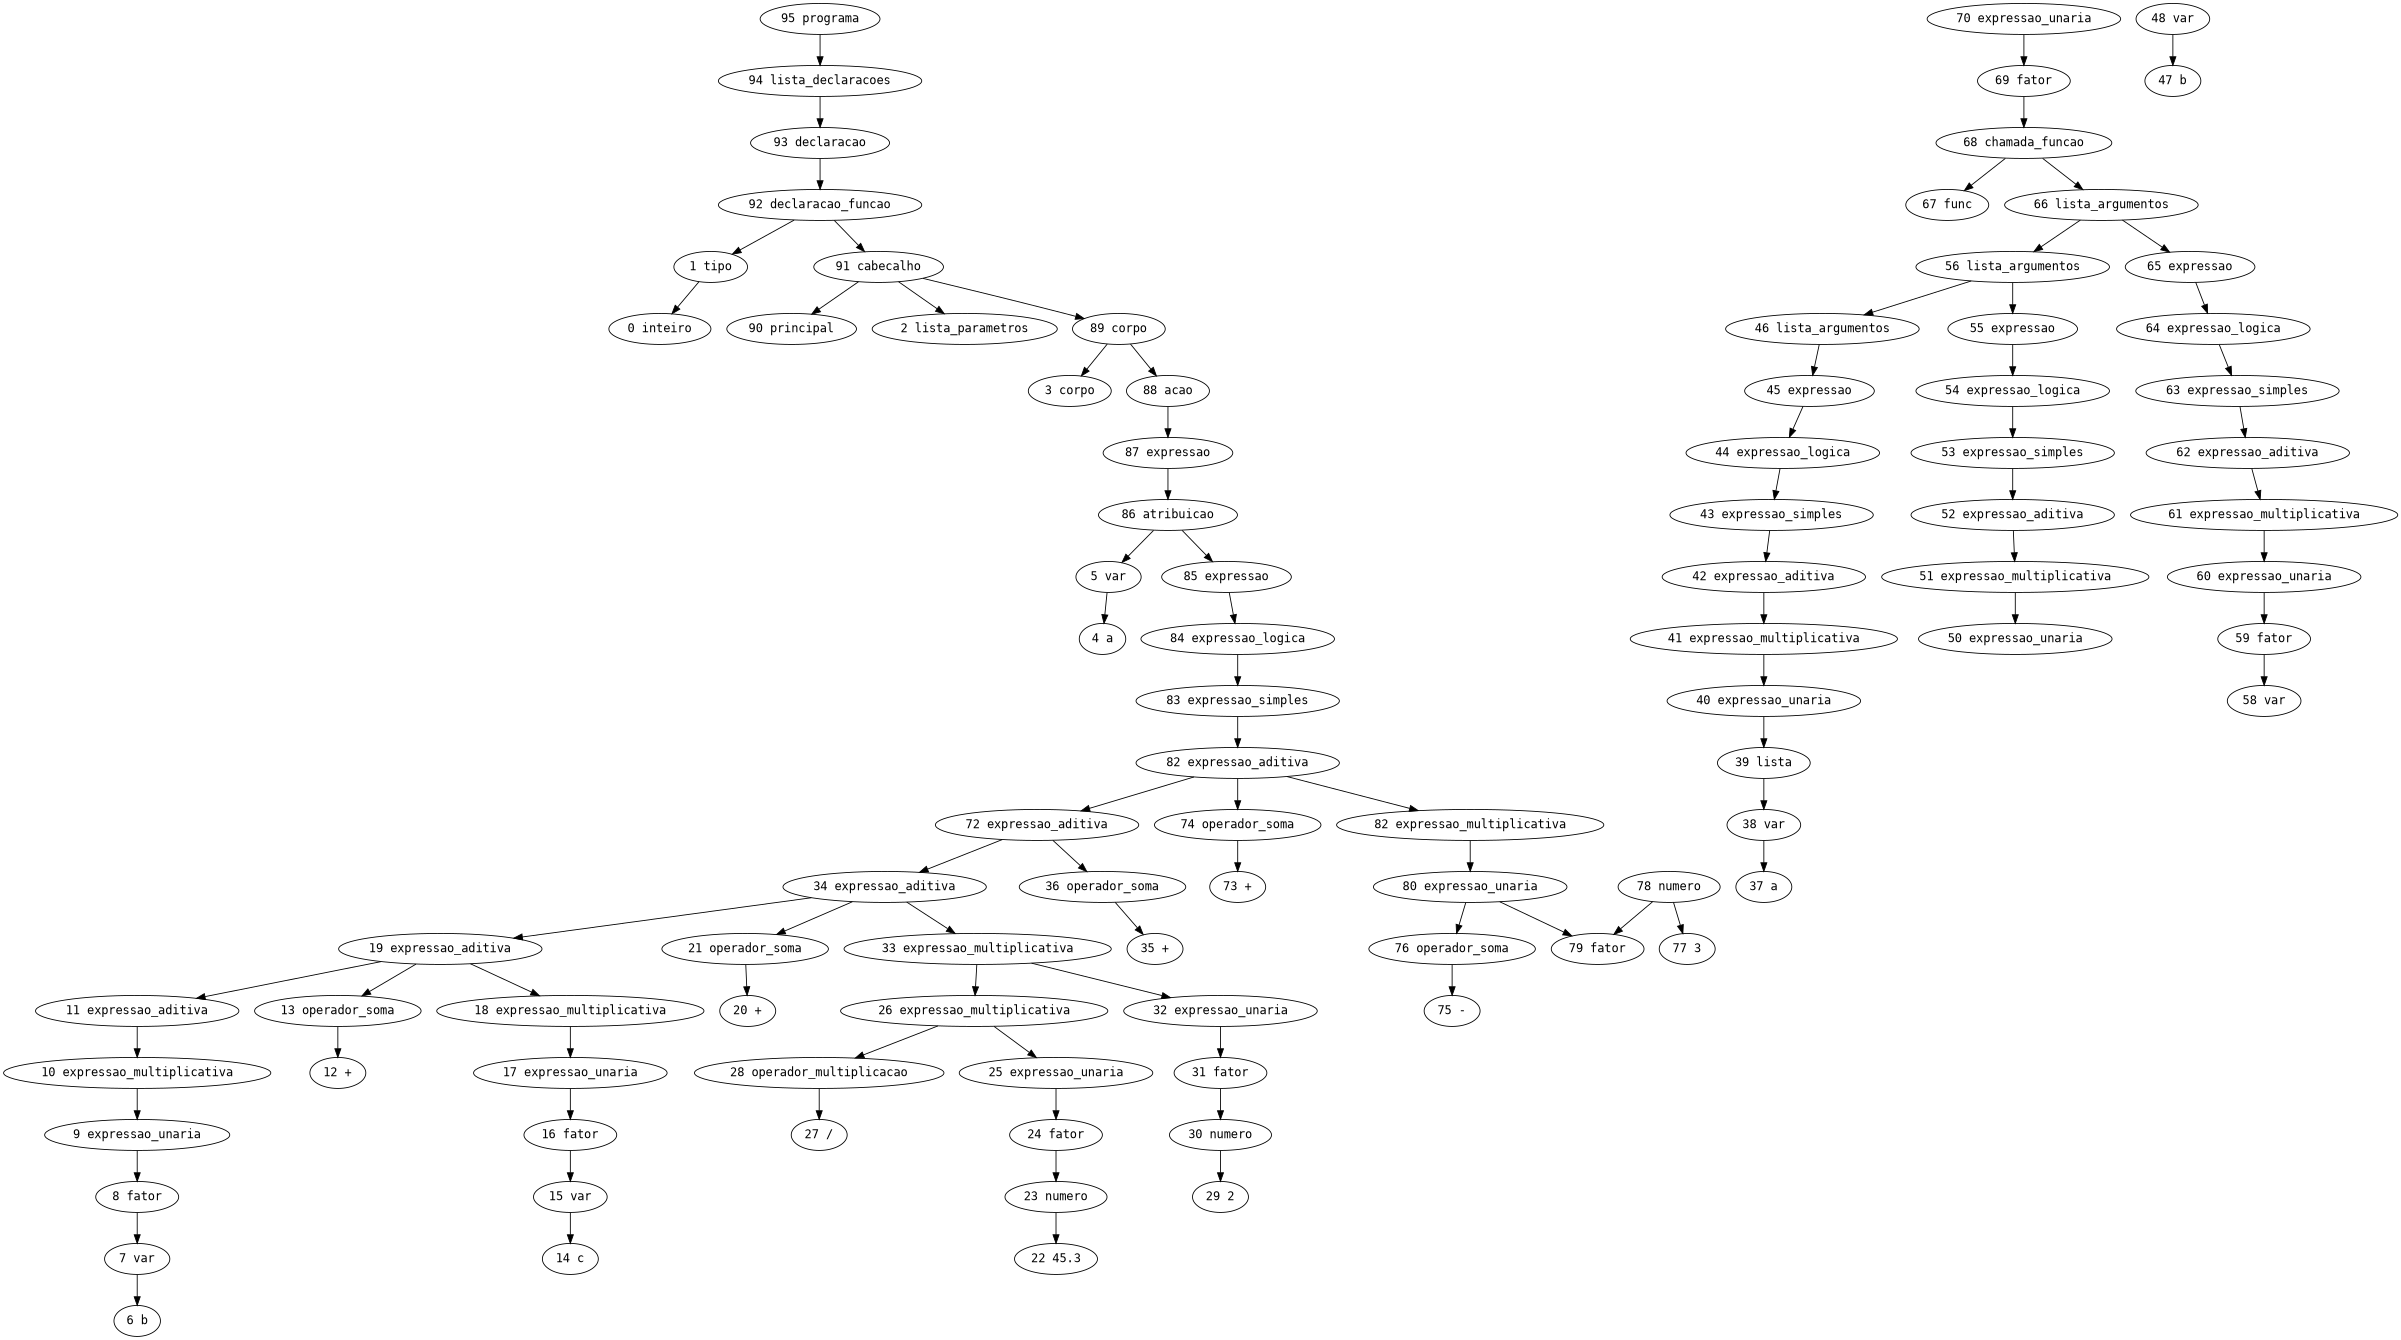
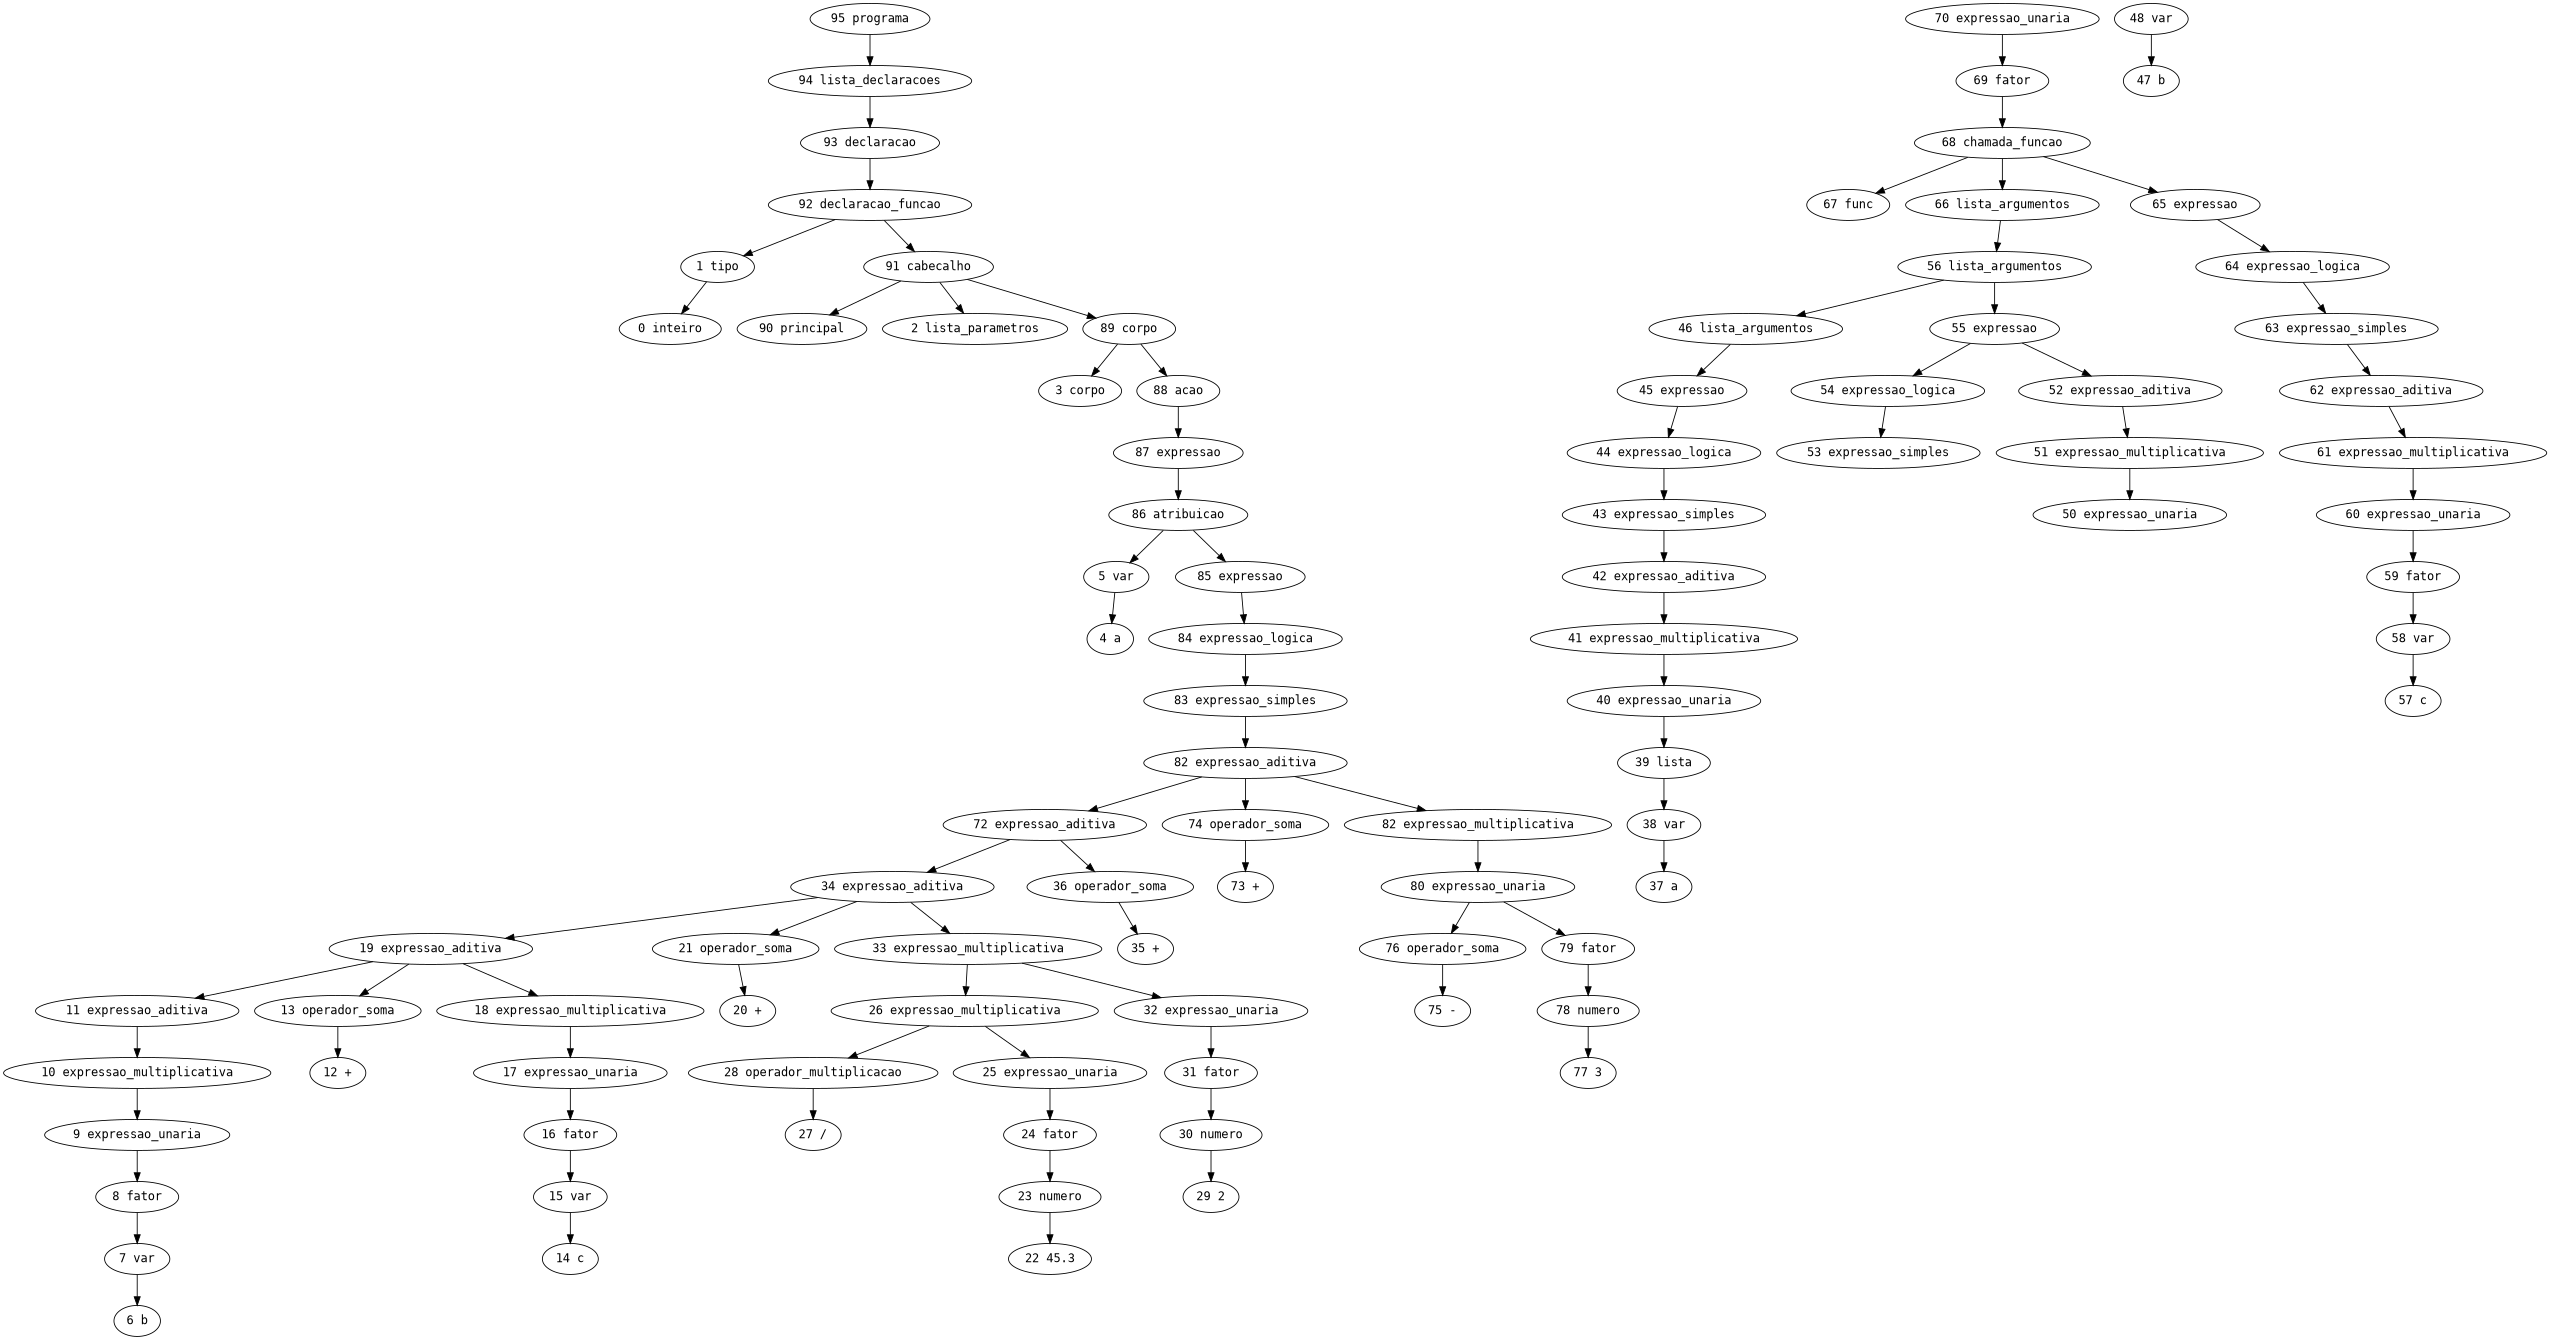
(2142, 234) -> (2096, 173)
(2013, 480) -> (2053, 358)
none -> (2413, 701)
(1637, 915) -> (1588, 976)
